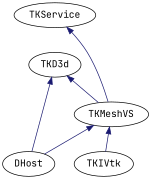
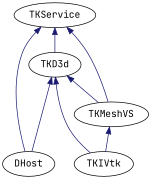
none -> (55, 43)
none -> (66, 122)
(66, 142) -> (16, 90)
